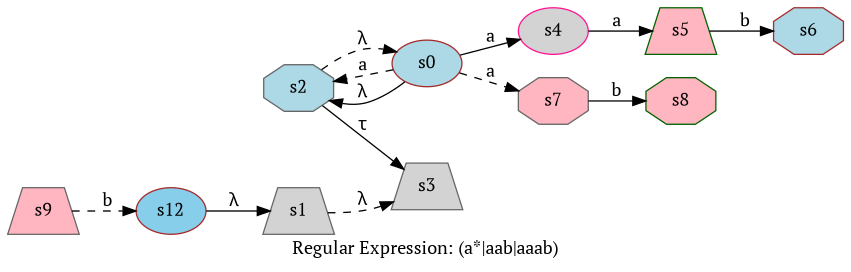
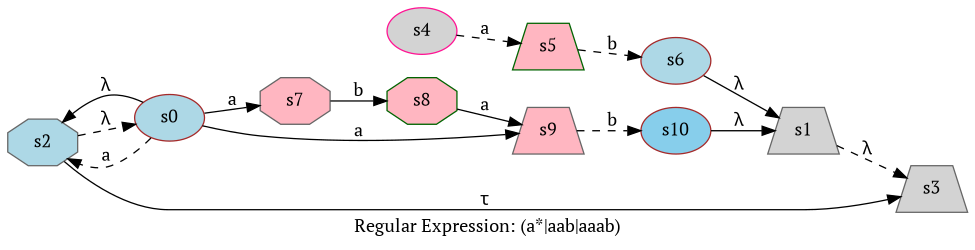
(614, 31) -> (482, 38)
(735, 31) -> (603, 53)
(809, 31) -> (676, 61)
(484, 49) -> (354, 140)
(483, 80) -> (226, 110)
none -> (735, 93)
none -> (483, 115)
(171, 211) -> (676, 131)
